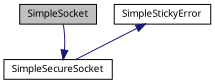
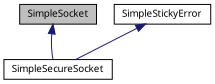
(65, 37) -> (52, 47)
